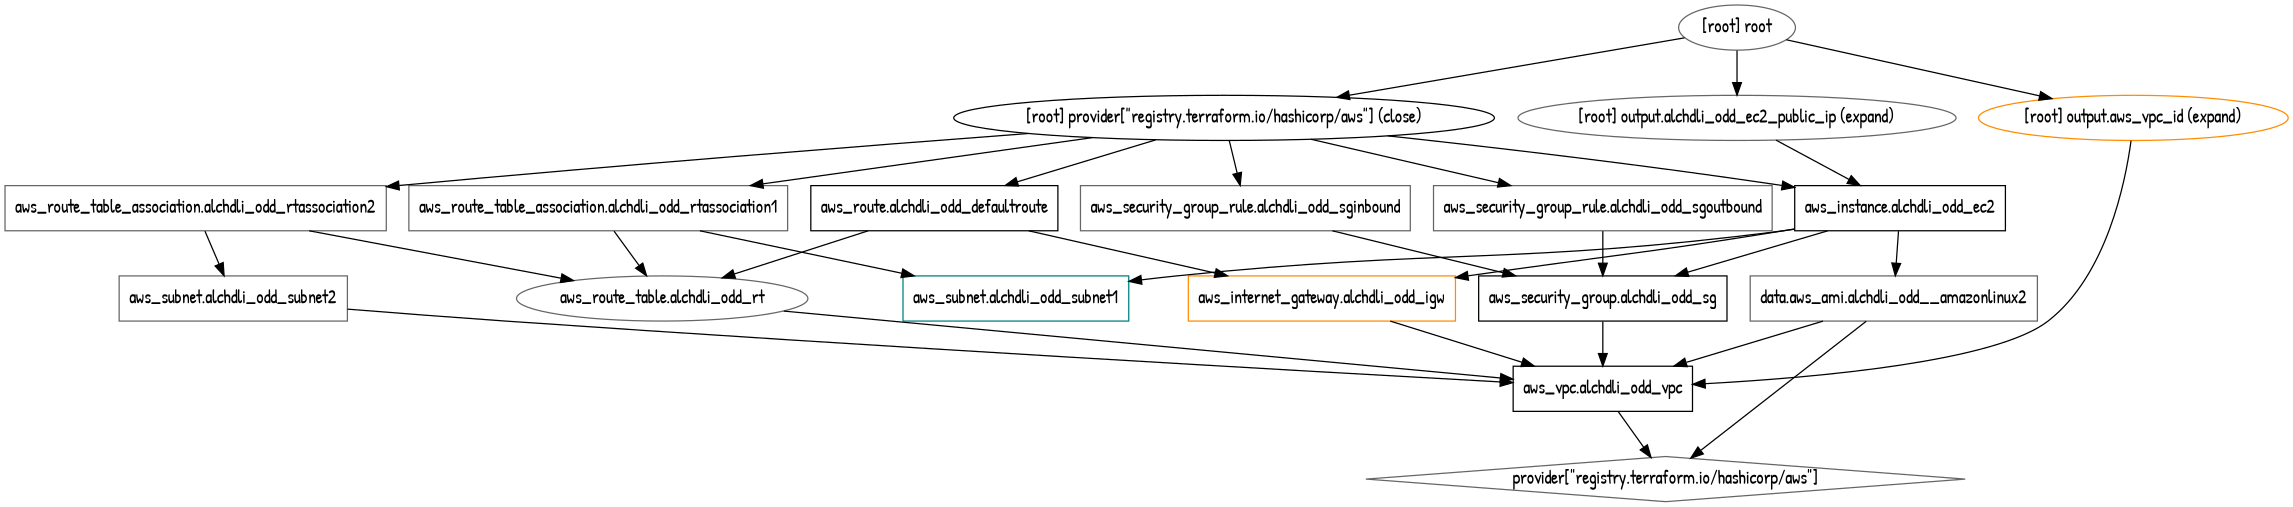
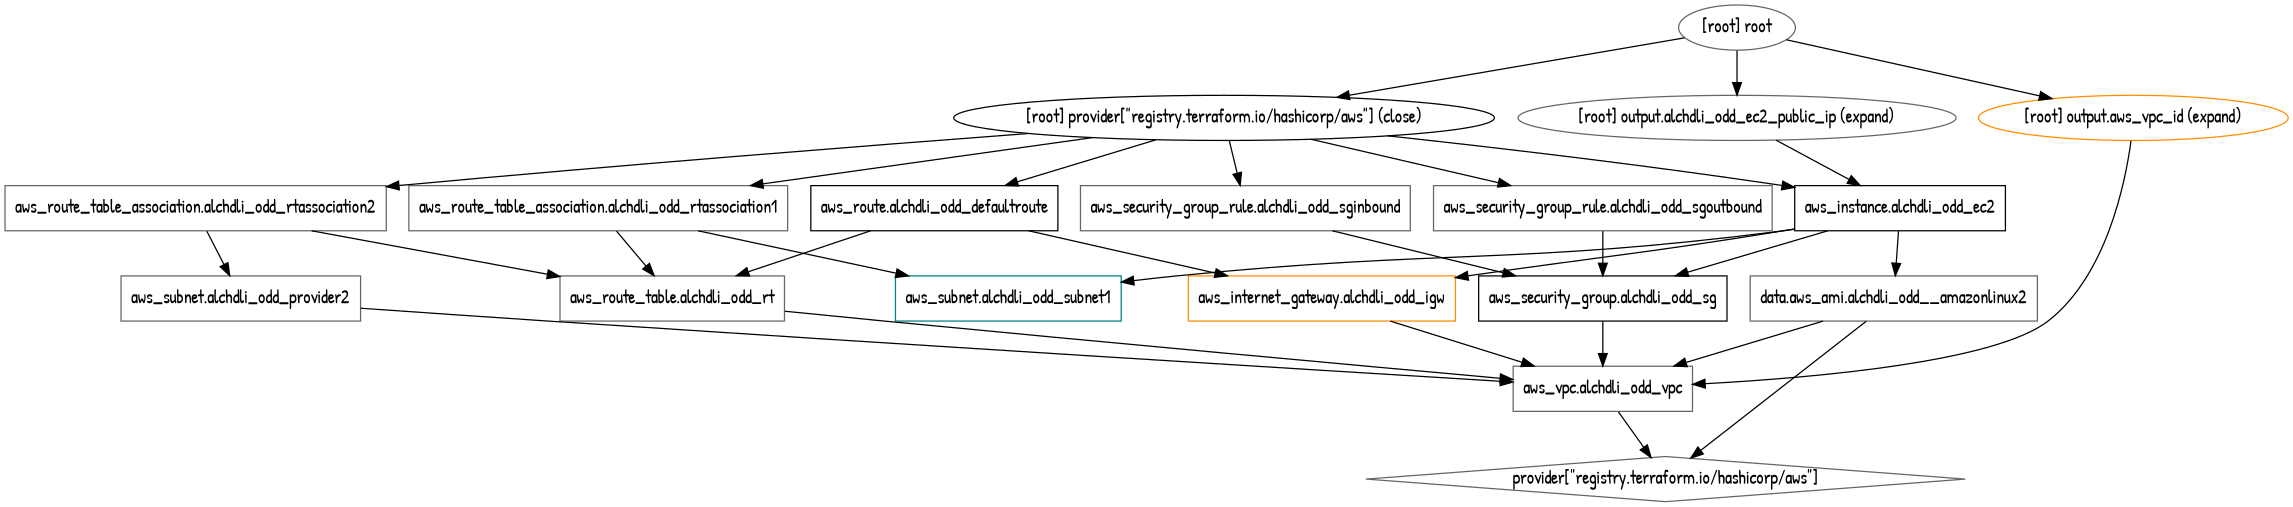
(233, 298) -> (241, 298)
(662, 298) -> (672, 298)
(1603, 389) -> (1603, 389)
